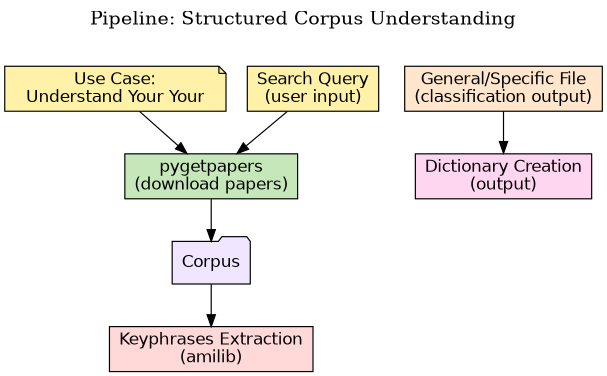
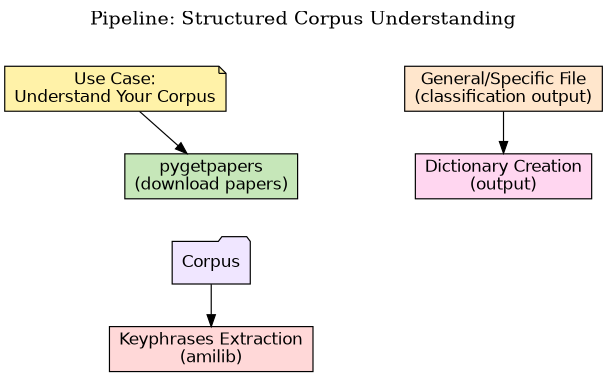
(115, 89) -> (115, 89)
(313, 89) -> none
(211, 214) -> none
